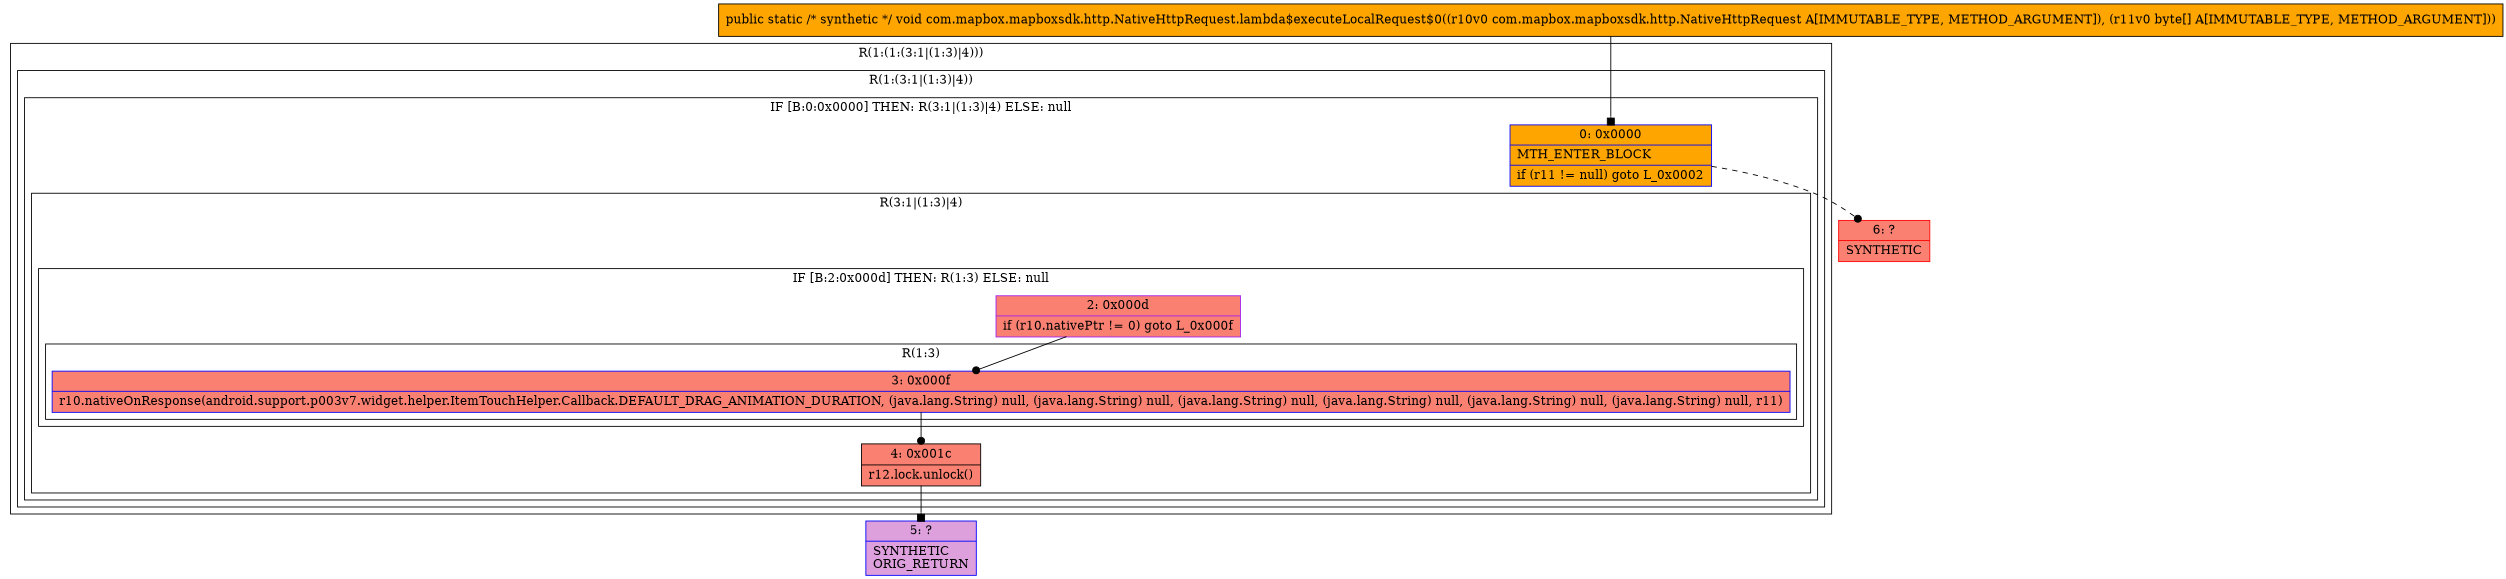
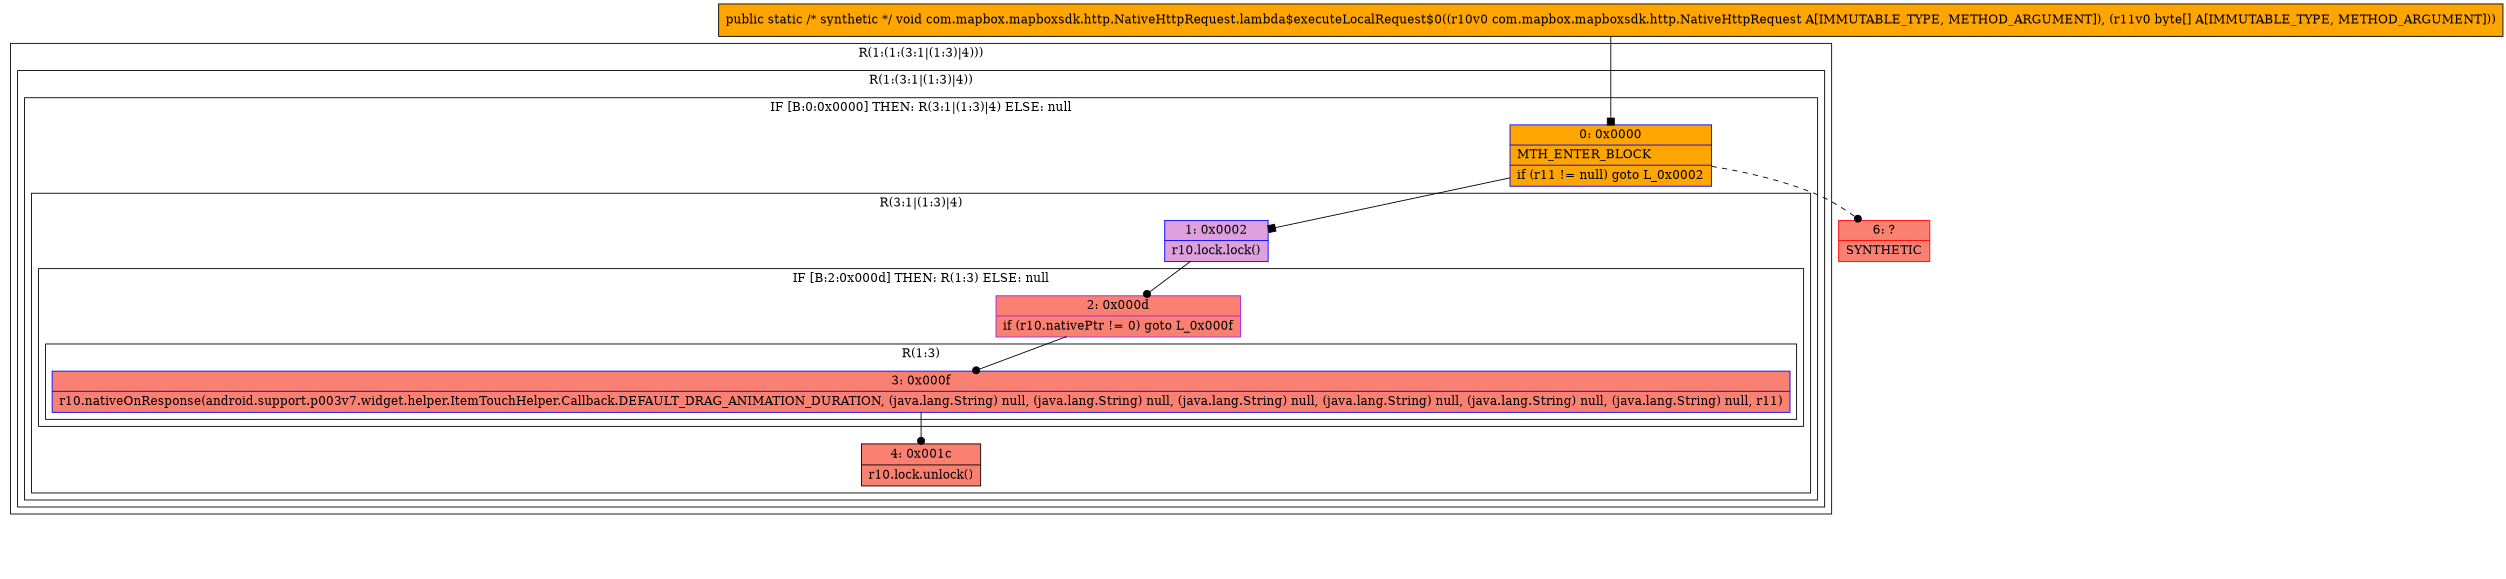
none -> (1216, 241)
(921, 475) -> (921, 475)
(921, 548) -> none
